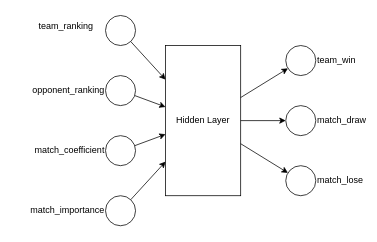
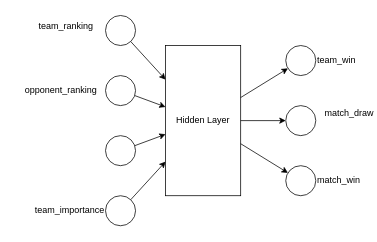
(60, 90) -> (53, 90)
(338, 120) -> (345, 113)
(60, 150) -> none
(339, 180) -> (338, 180)
(65, 210) -> (68, 210)
